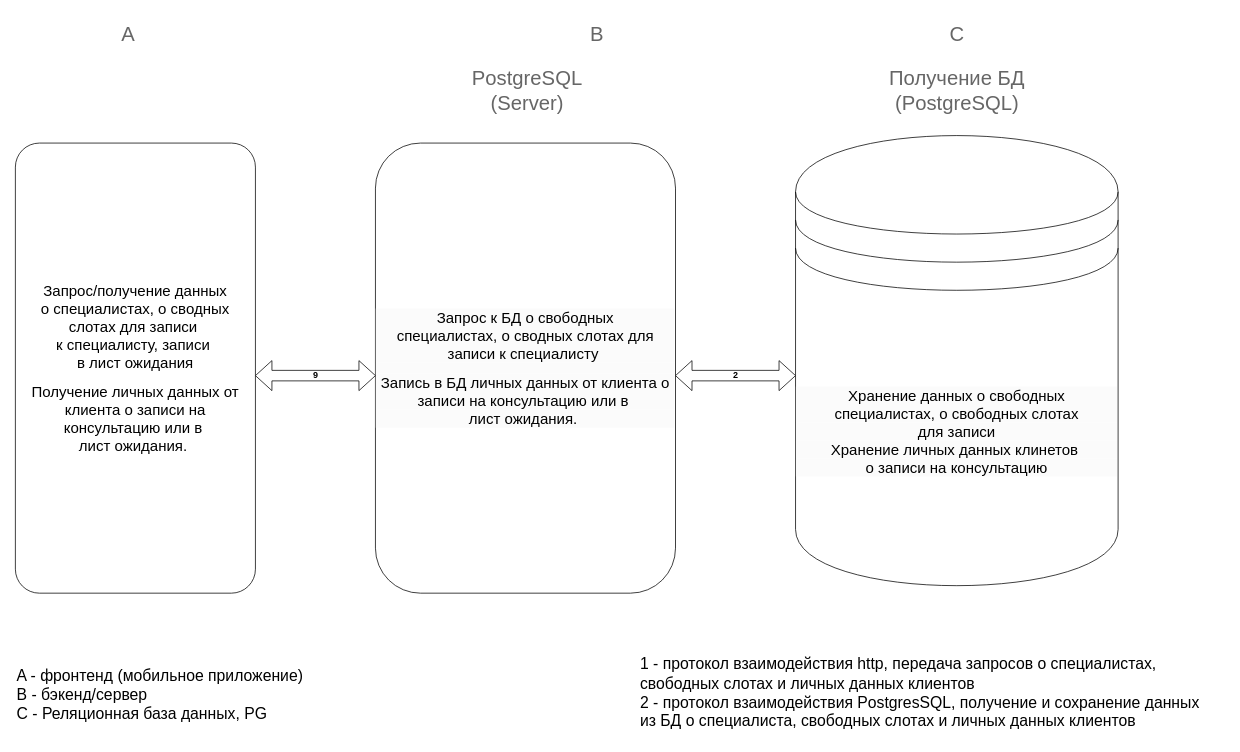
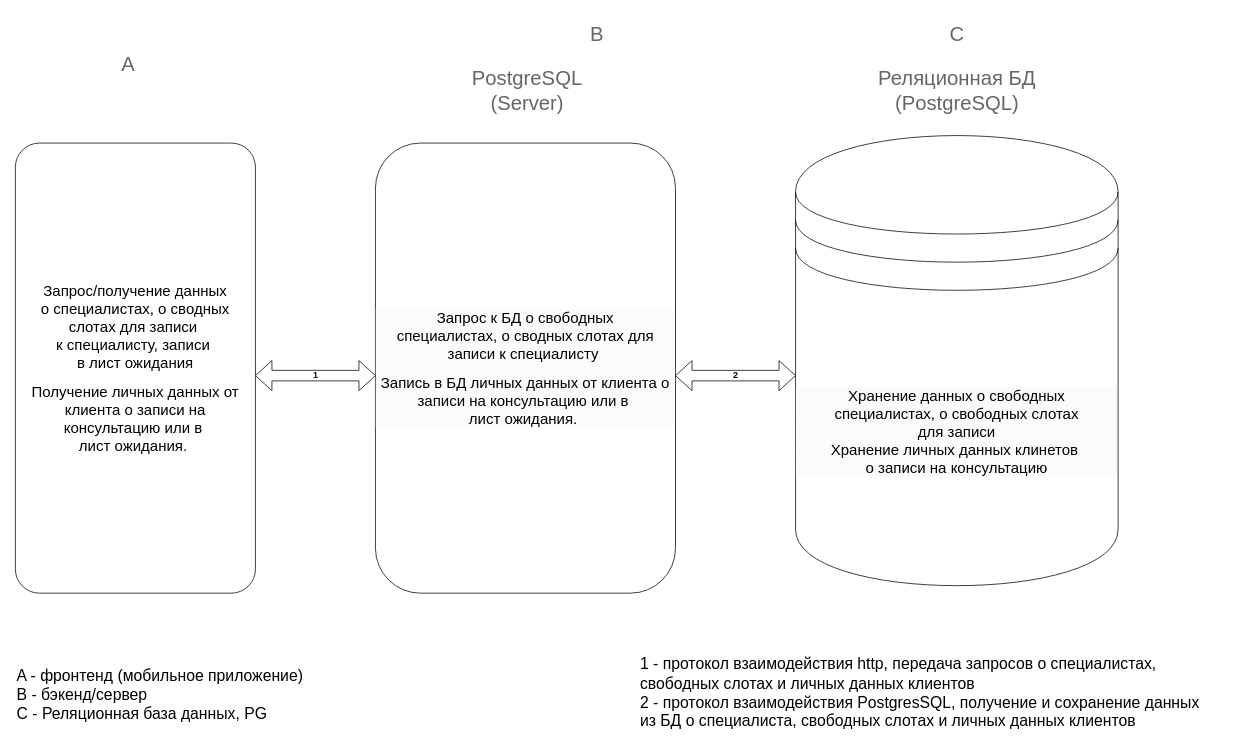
(128, 34) -> (128, 64)
(957, 90) -> (957, 90)
(316, 375) -> (316, 375)
